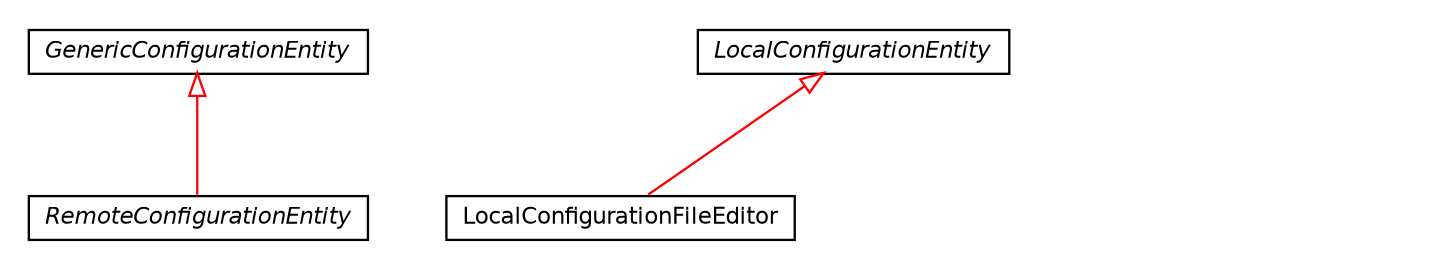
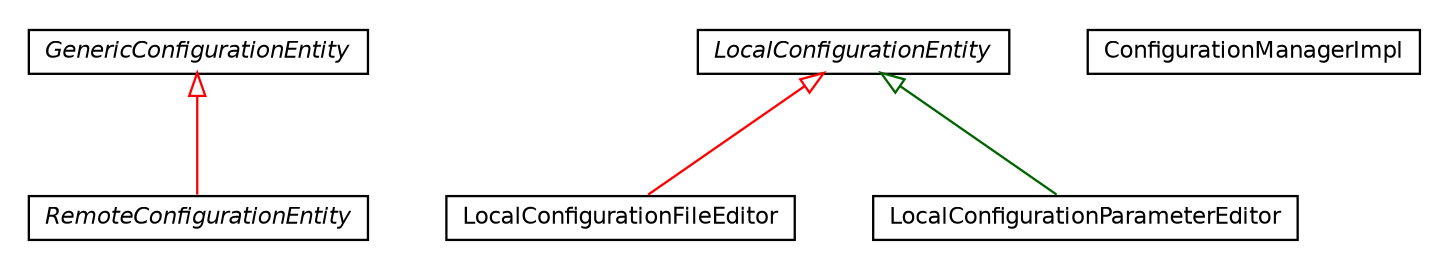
none -> (1254, 51)
none -> (1085, 217)
